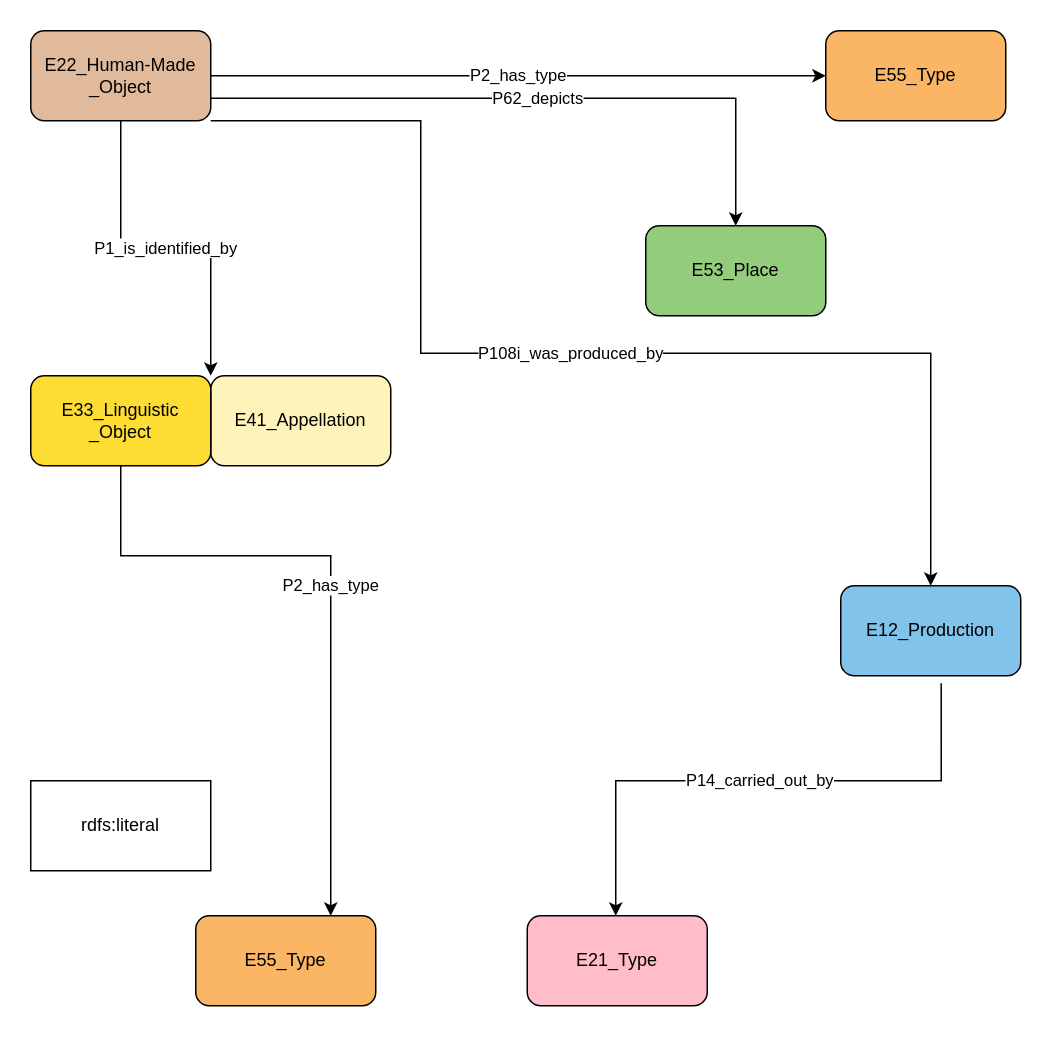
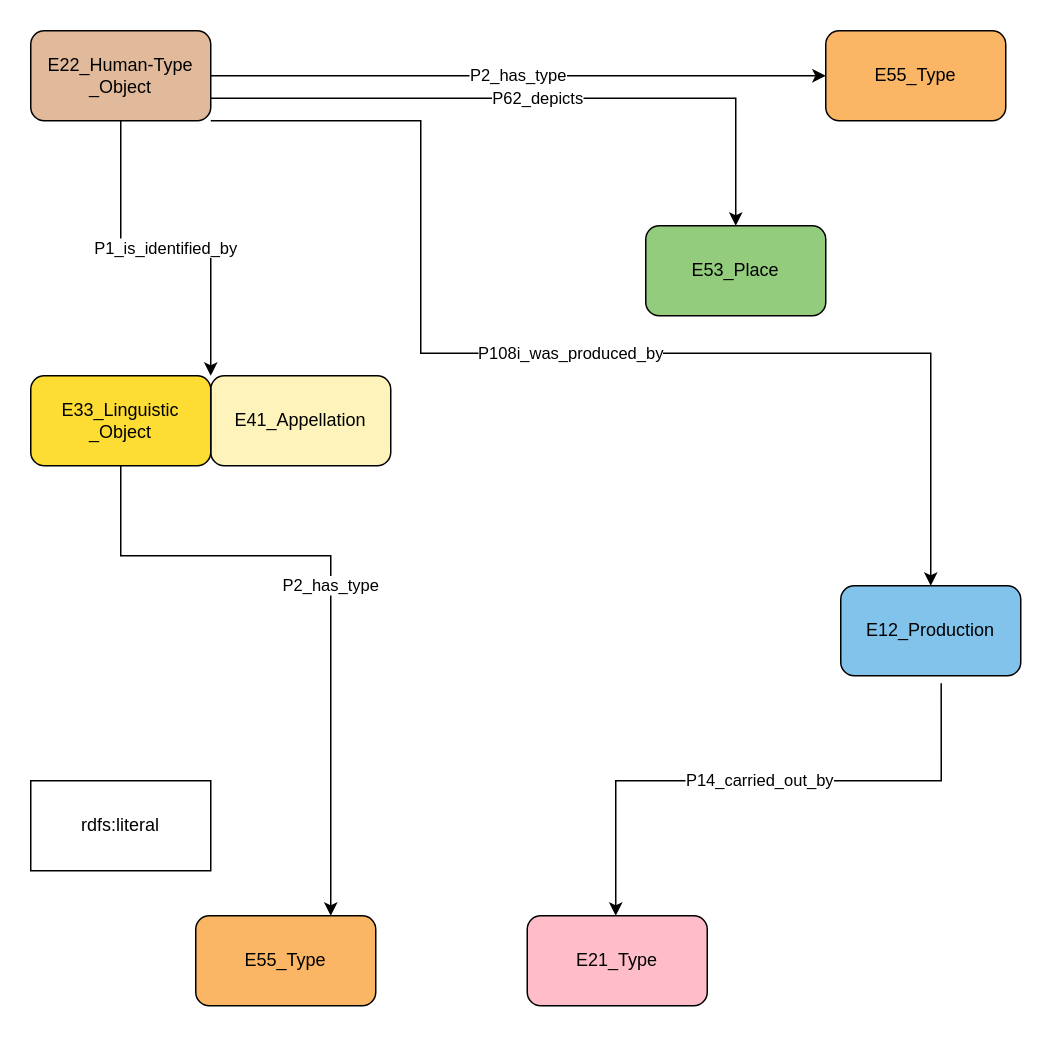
(121, 76) -> (121, 76)
